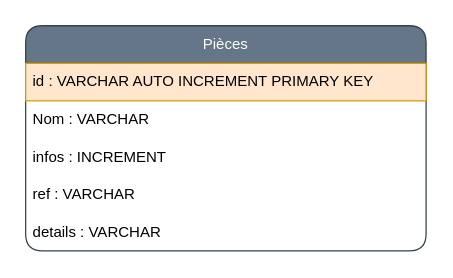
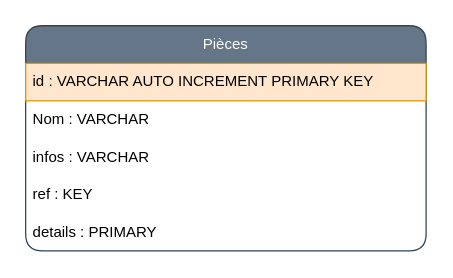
(97, 157) -> (88, 157)
(82, 194) -> (65, 194)
(95, 232) -> (95, 232)
